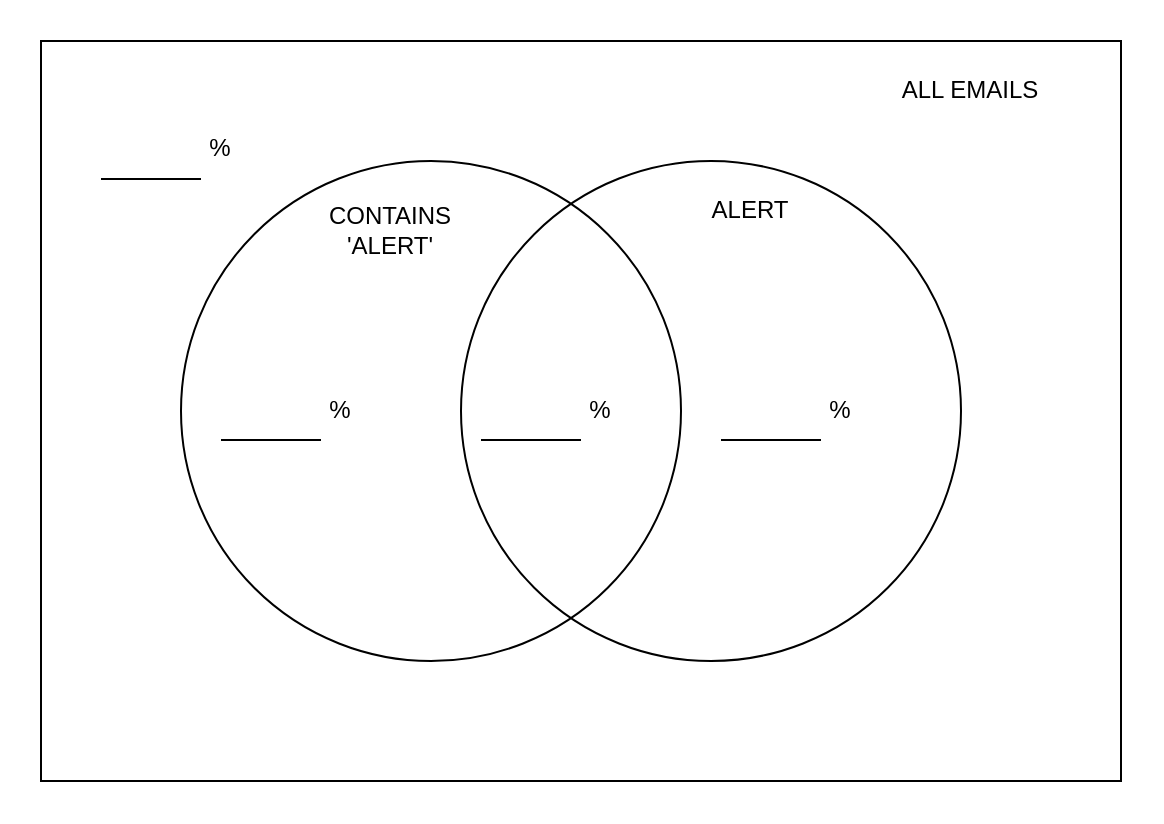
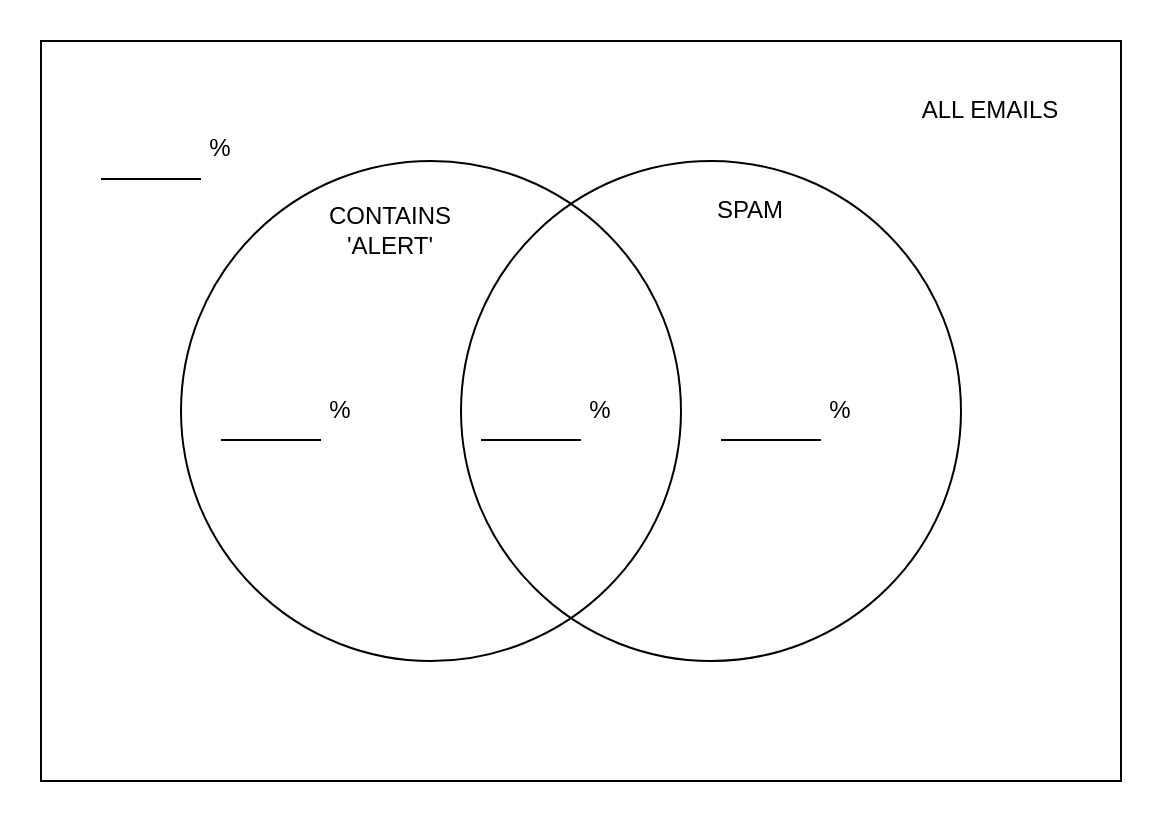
(971, 91) -> (991, 111)
(751, 211) -> (751, 211)
